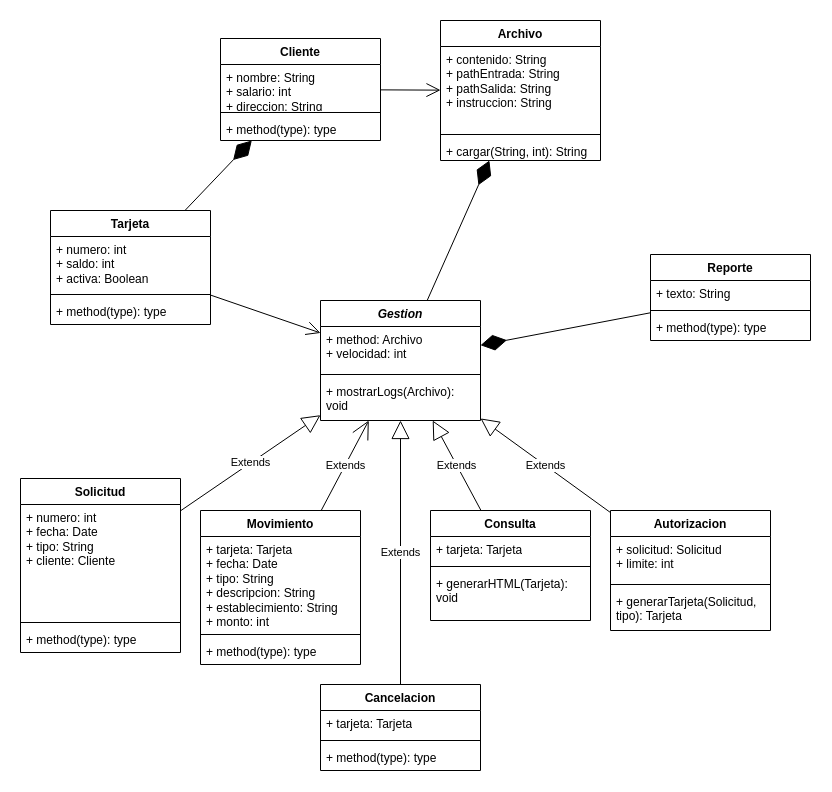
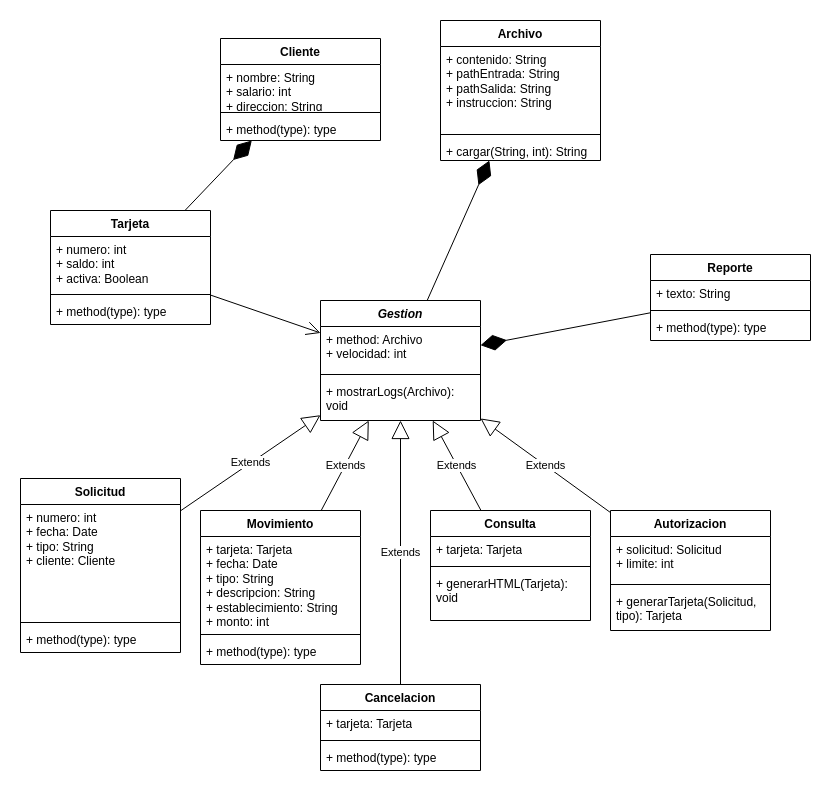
(410, 90) -> none
(363, 431) -> (359, 438)
